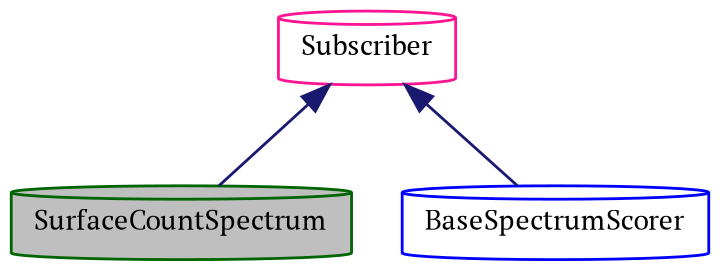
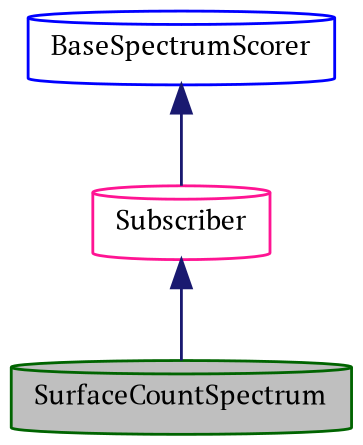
(472, 145) -> (181, 150)
